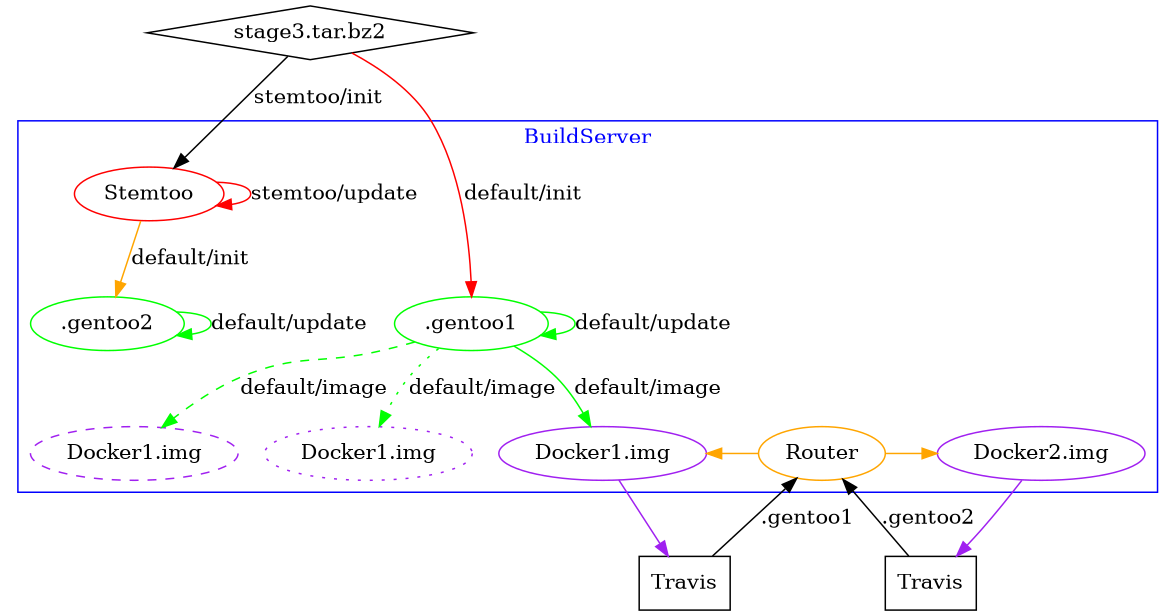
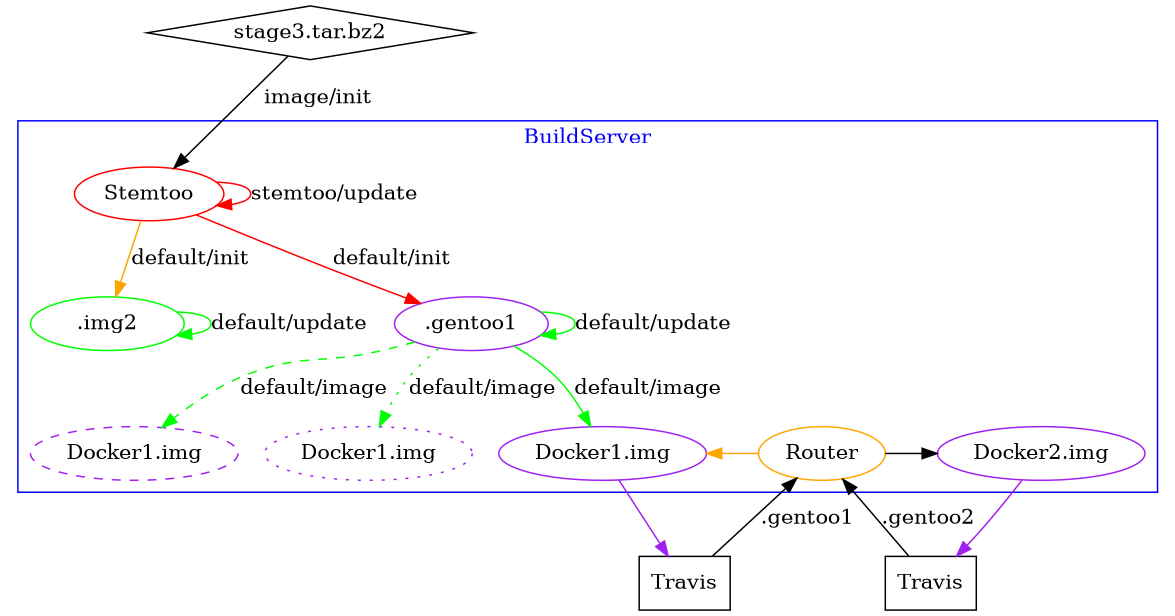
(318, 98) -> (318, 98)
(445, 149) -> (301, 257)
(107, 324) -> (107, 324)
(471, 324) -> (471, 324)
(904, 453) -> (904, 453)
